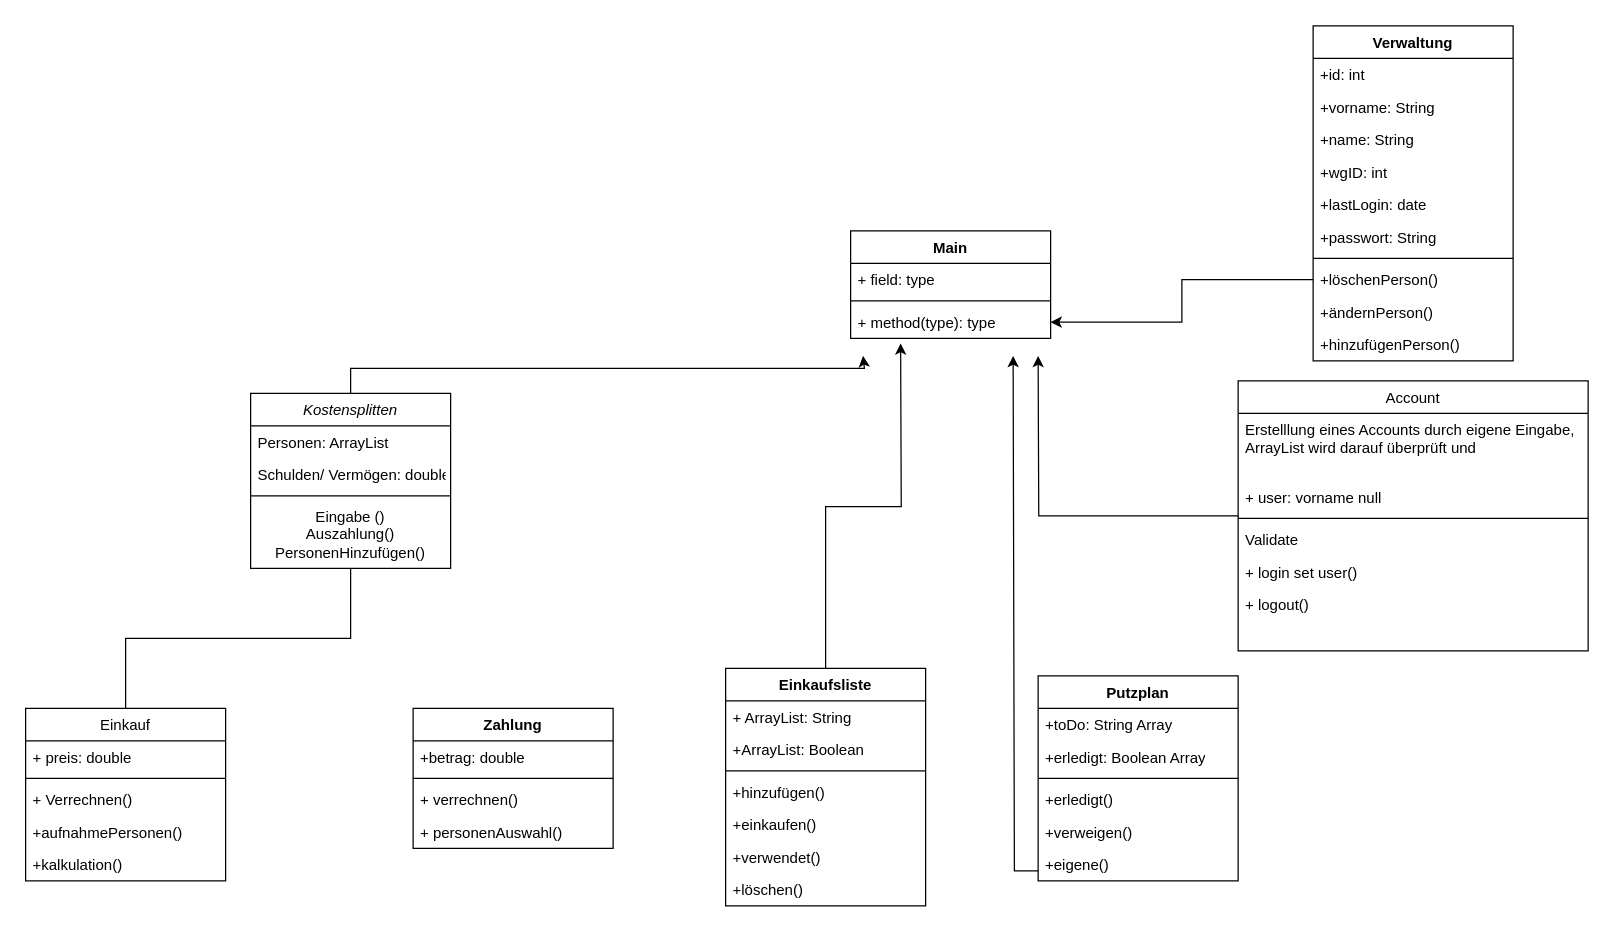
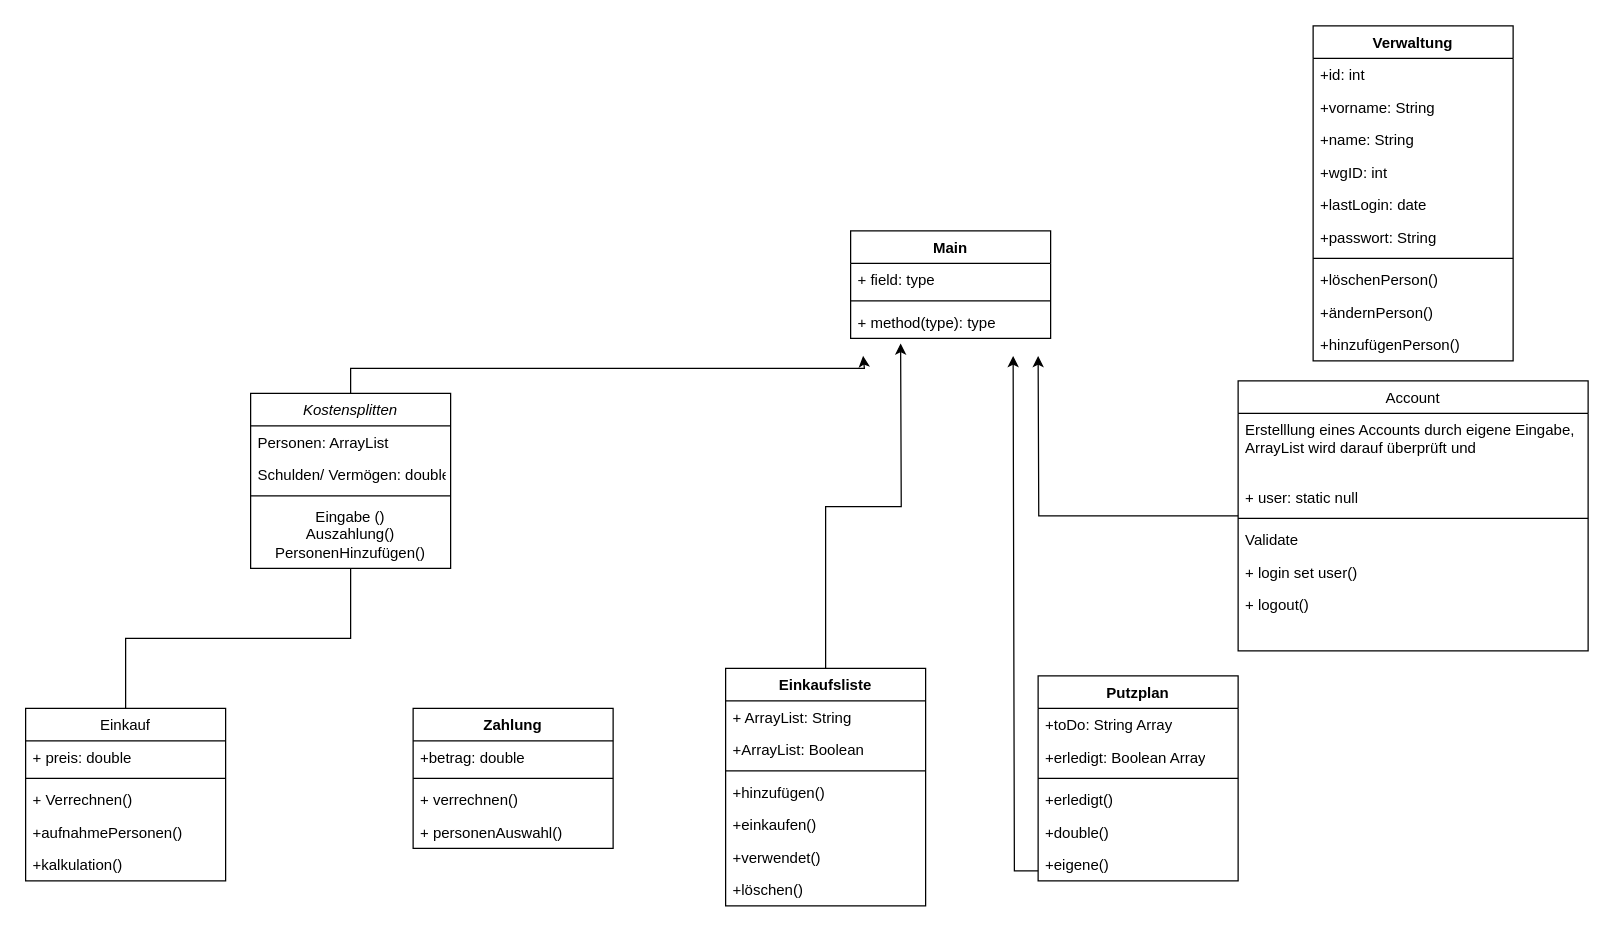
(1182, 298) -> none
(1318, 498) -> (1312, 498)
(1094, 833) -> (1081, 833)
